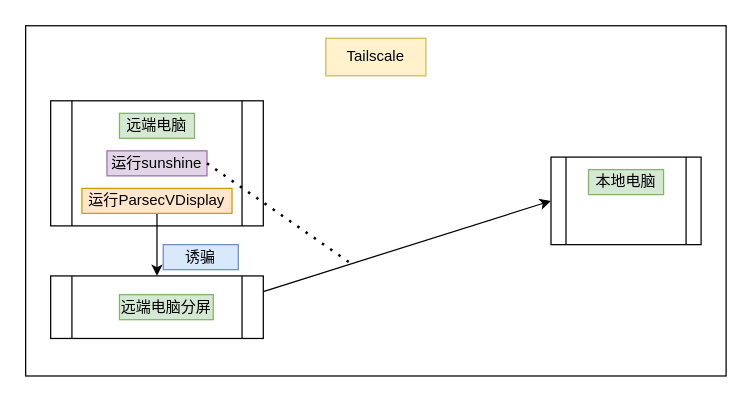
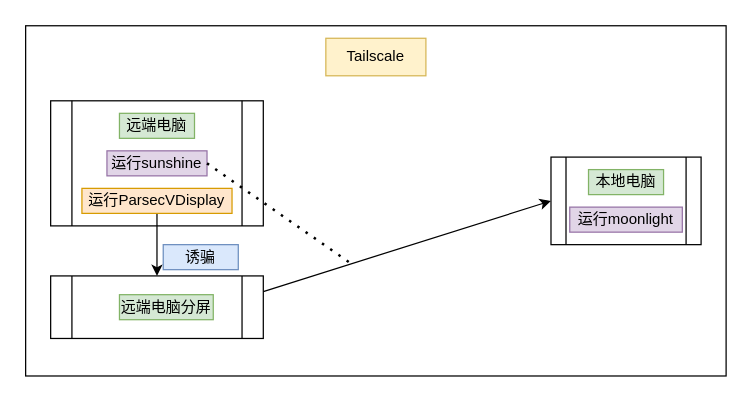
none -> (626, 219)
